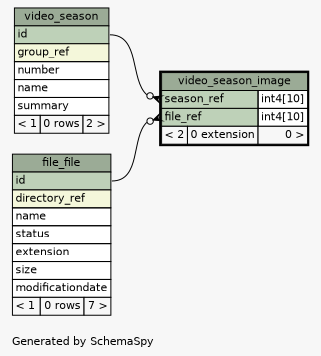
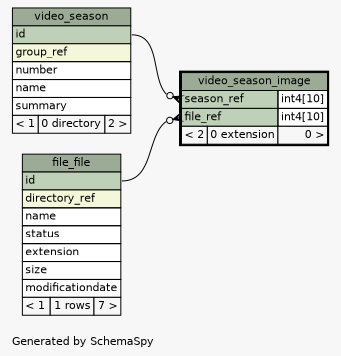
(62, 124) -> (72, 124)
(63, 306) -> (73, 306)
